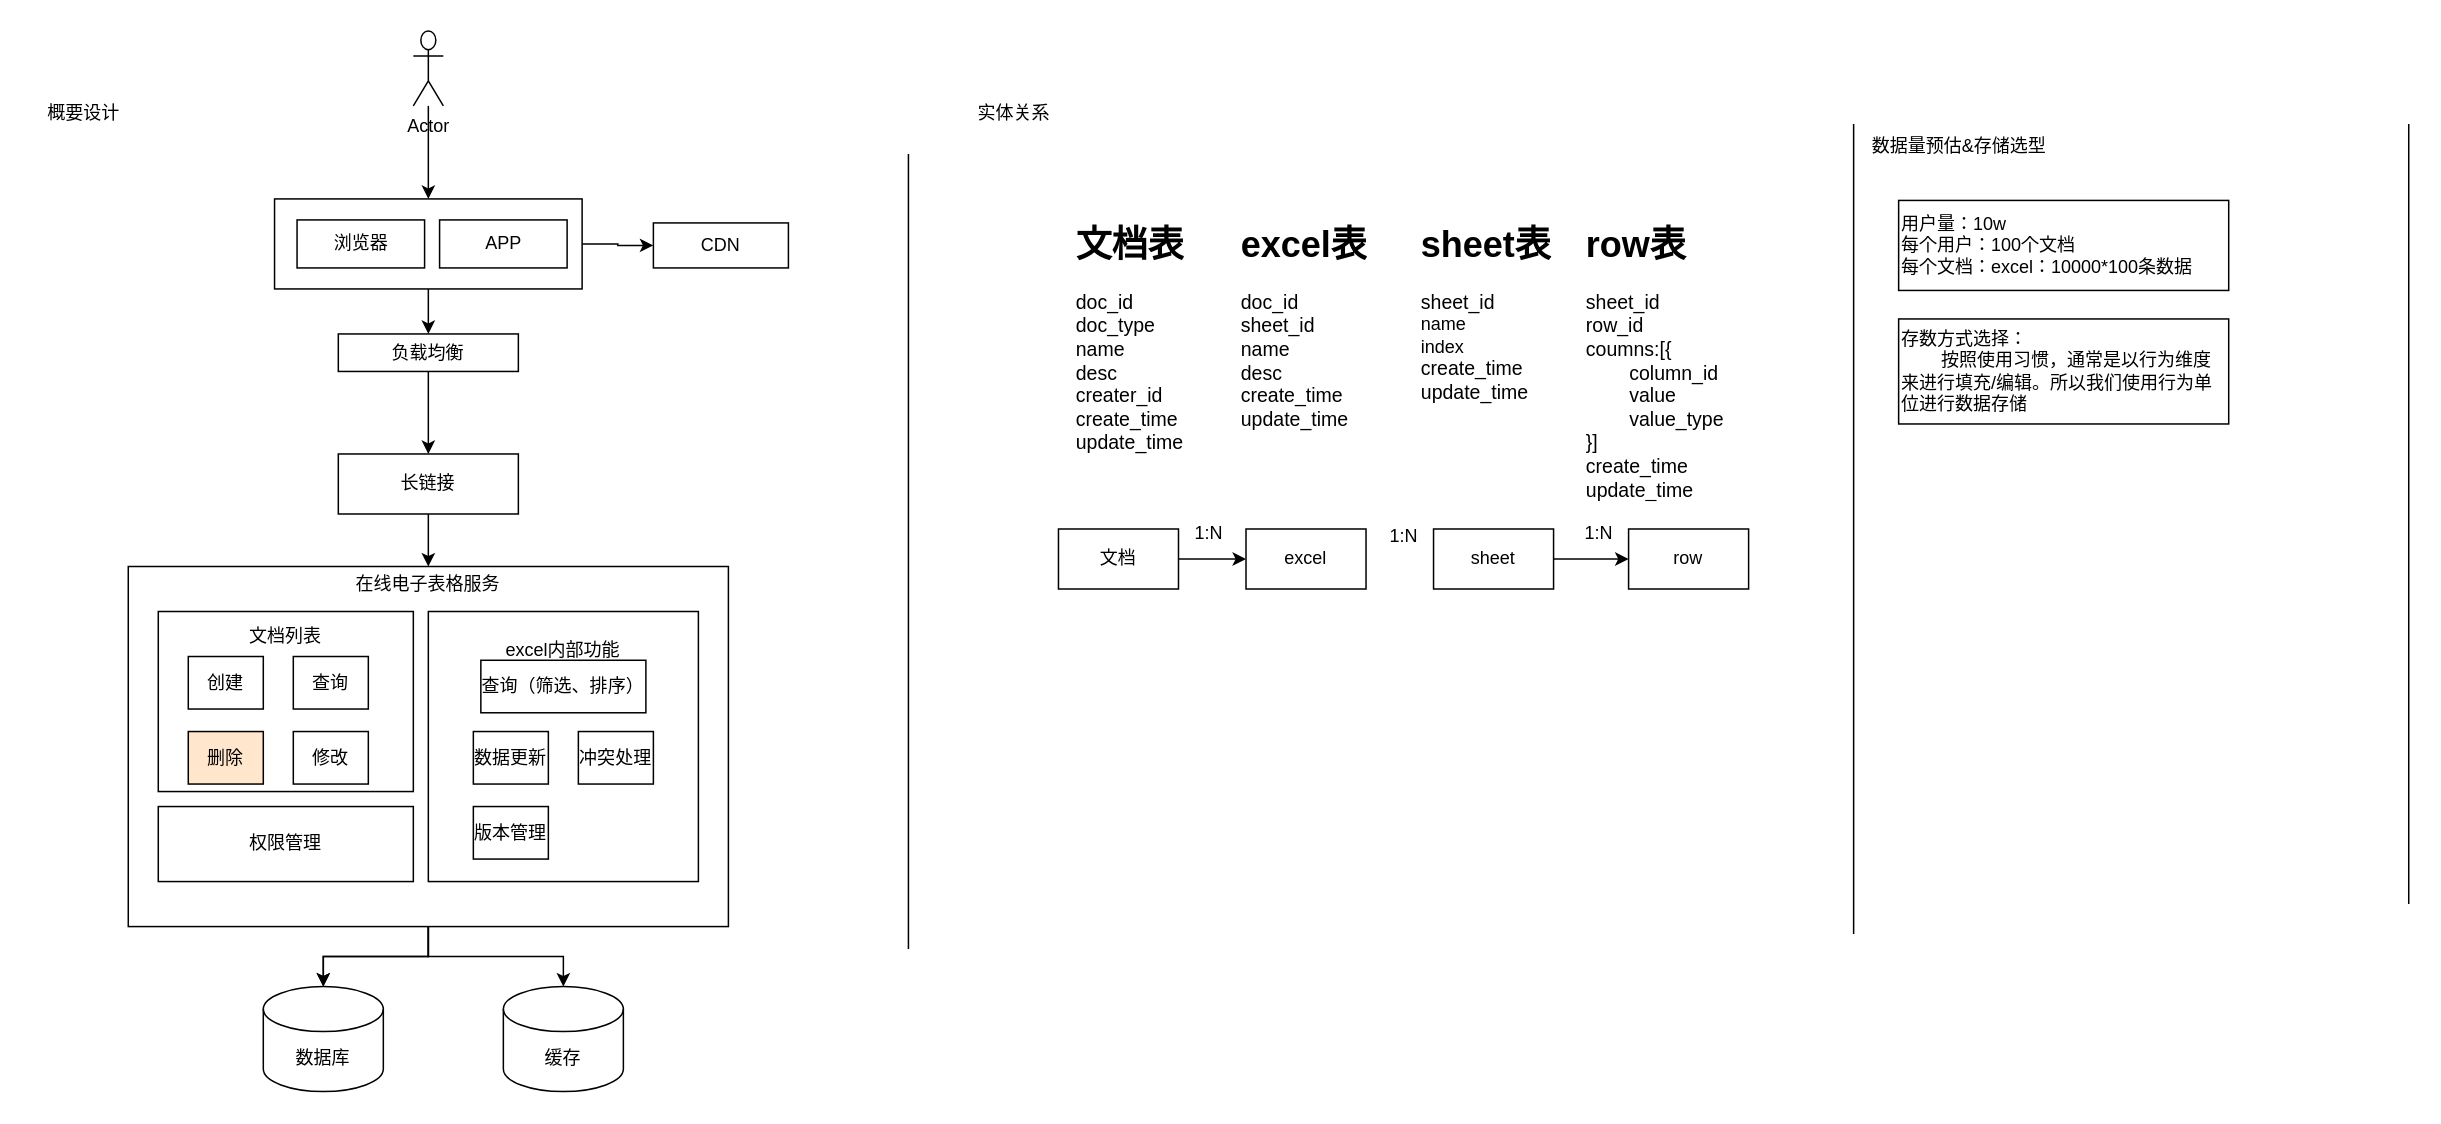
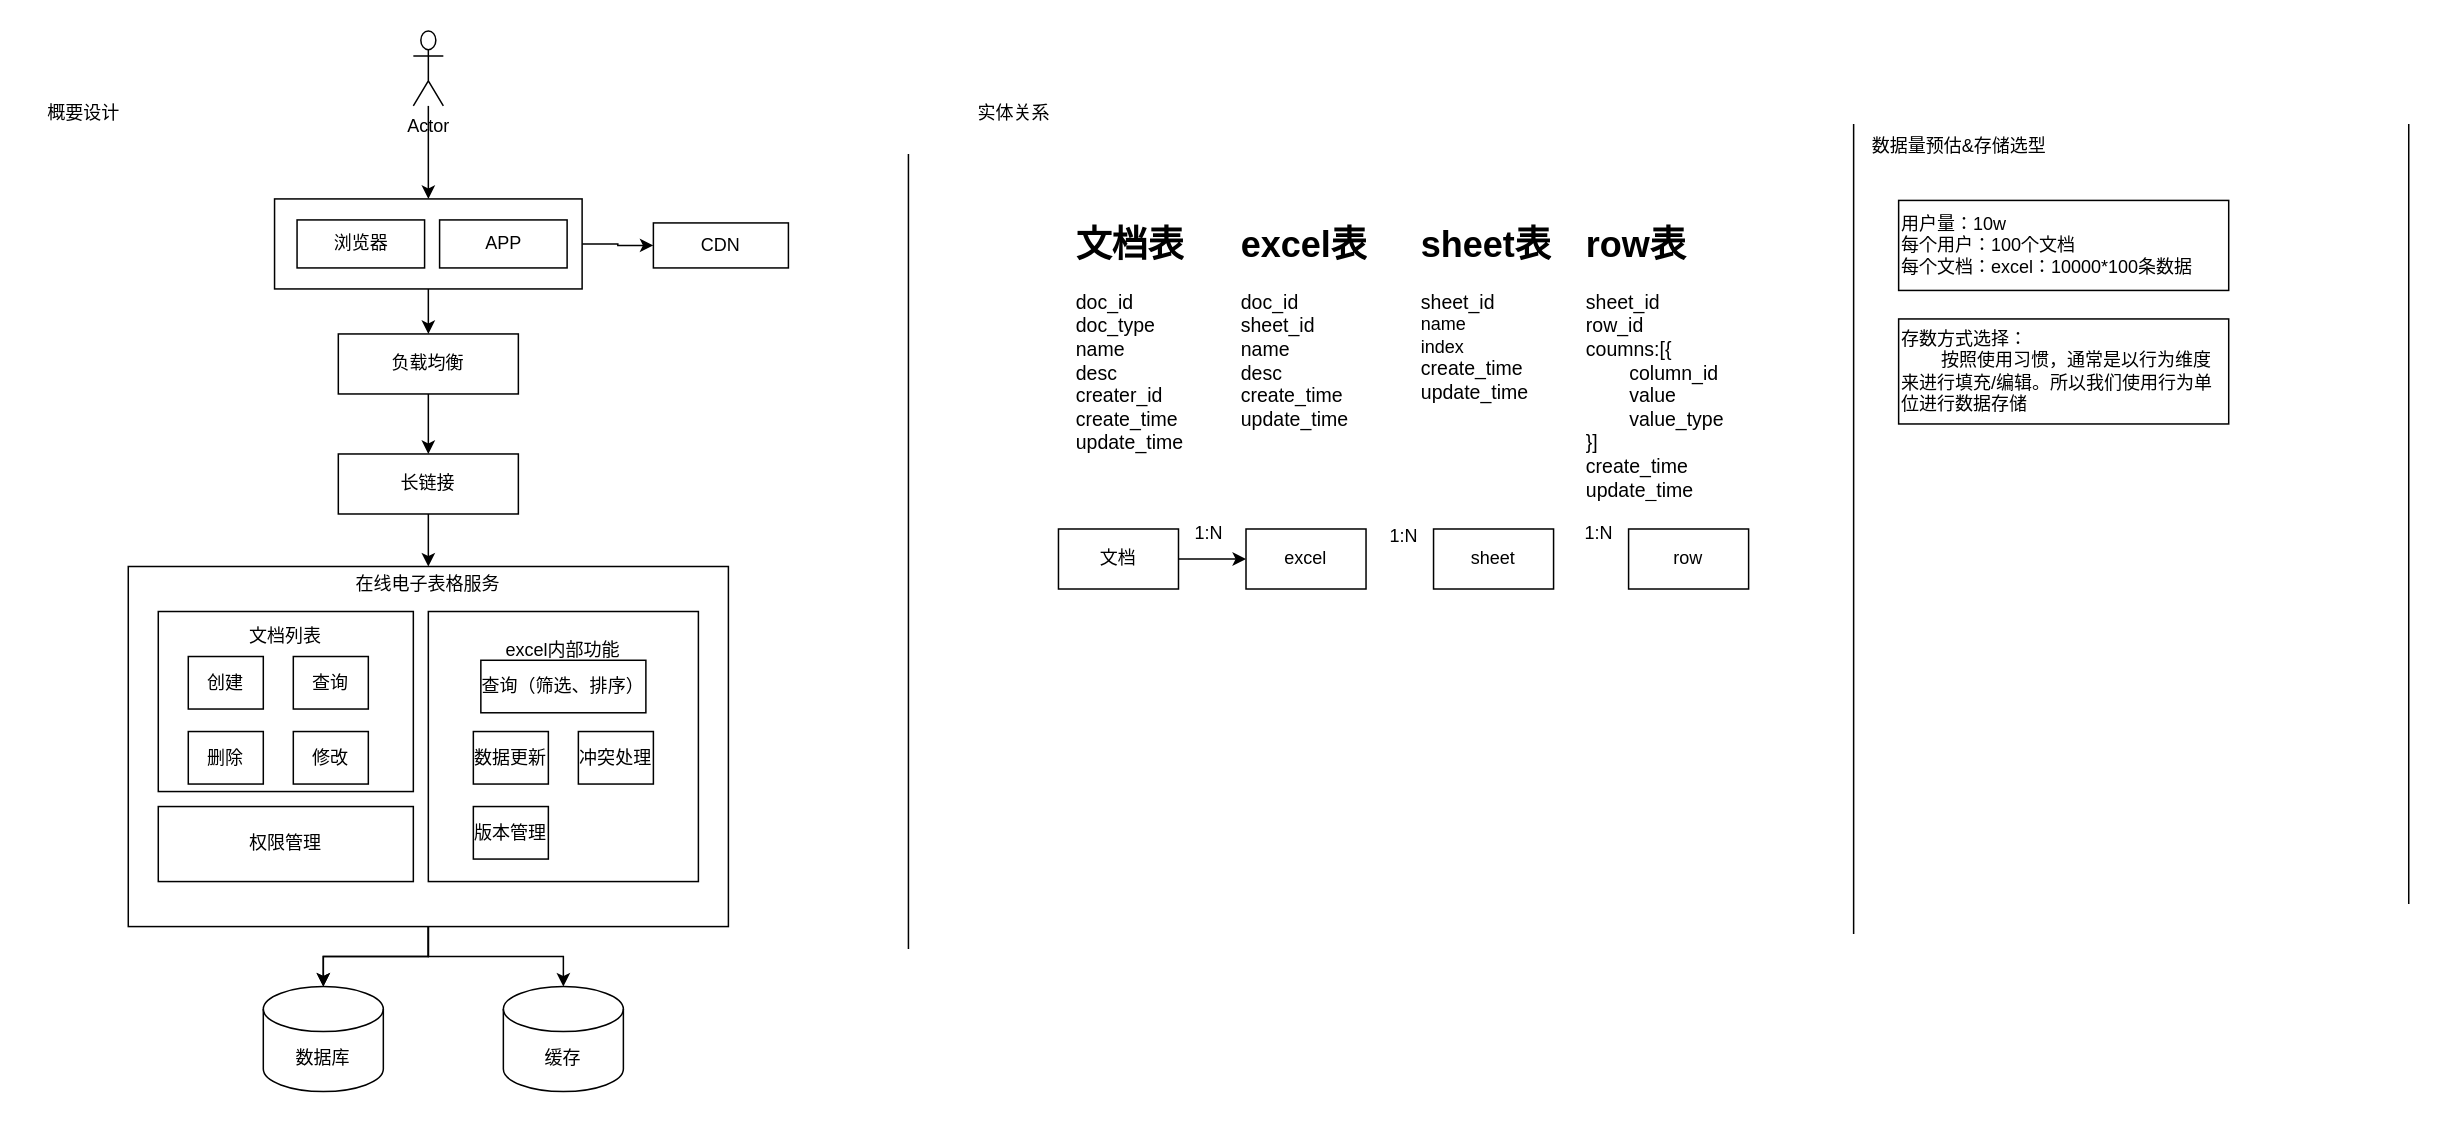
(428, 353) -> (428, 364)
(1585, 559) -> none
(226, 758) -> (226, 758)
